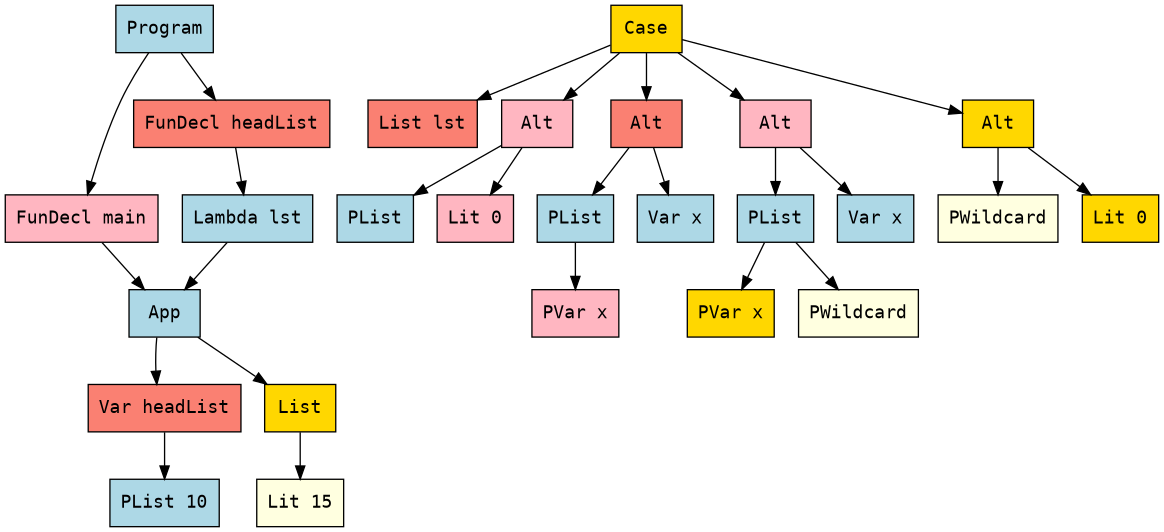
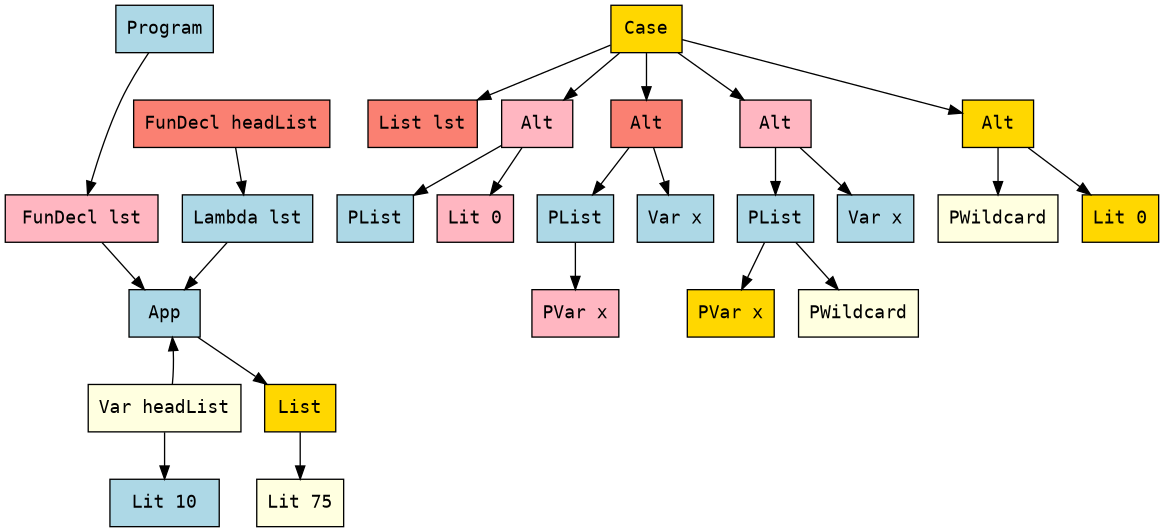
(194, 71) -> none
(82, 219) -> (82, 219)
(156, 354) -> (173, 368)
(165, 408) -> (165, 408)
(165, 503) -> (165, 503)
(300, 503) -> (300, 503)
